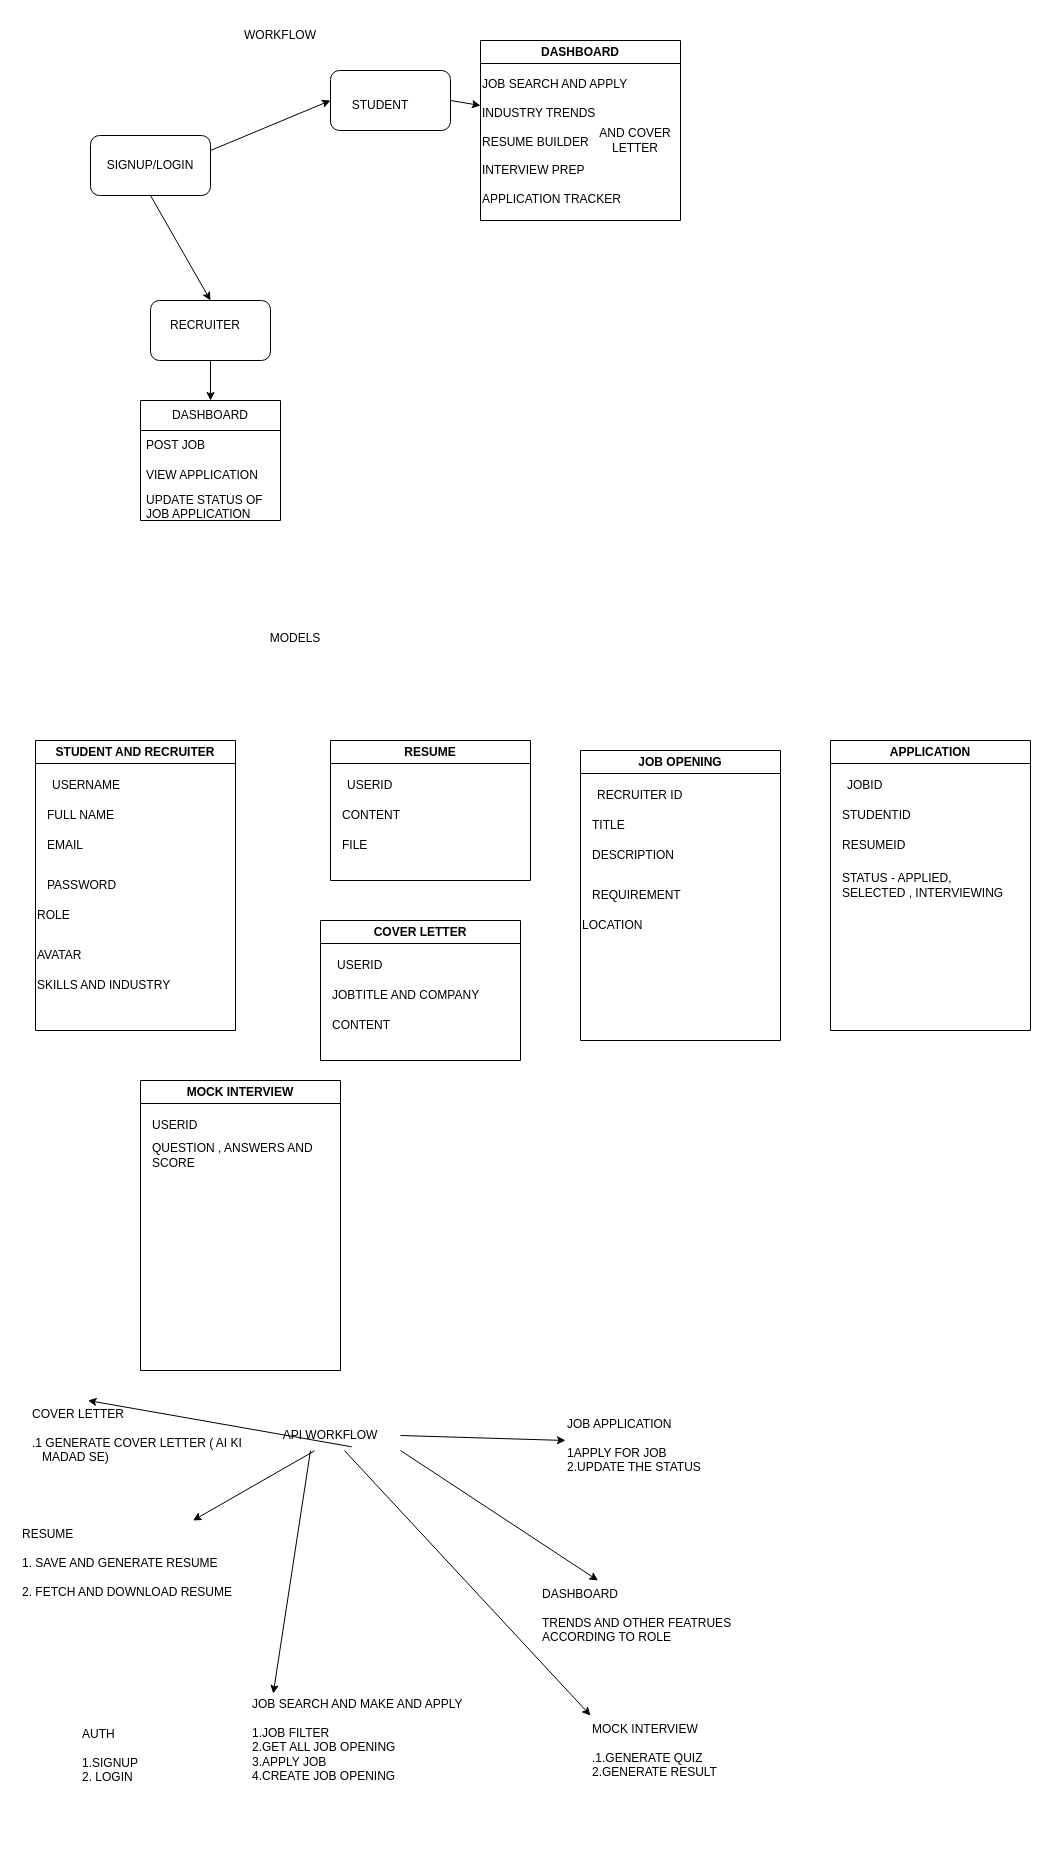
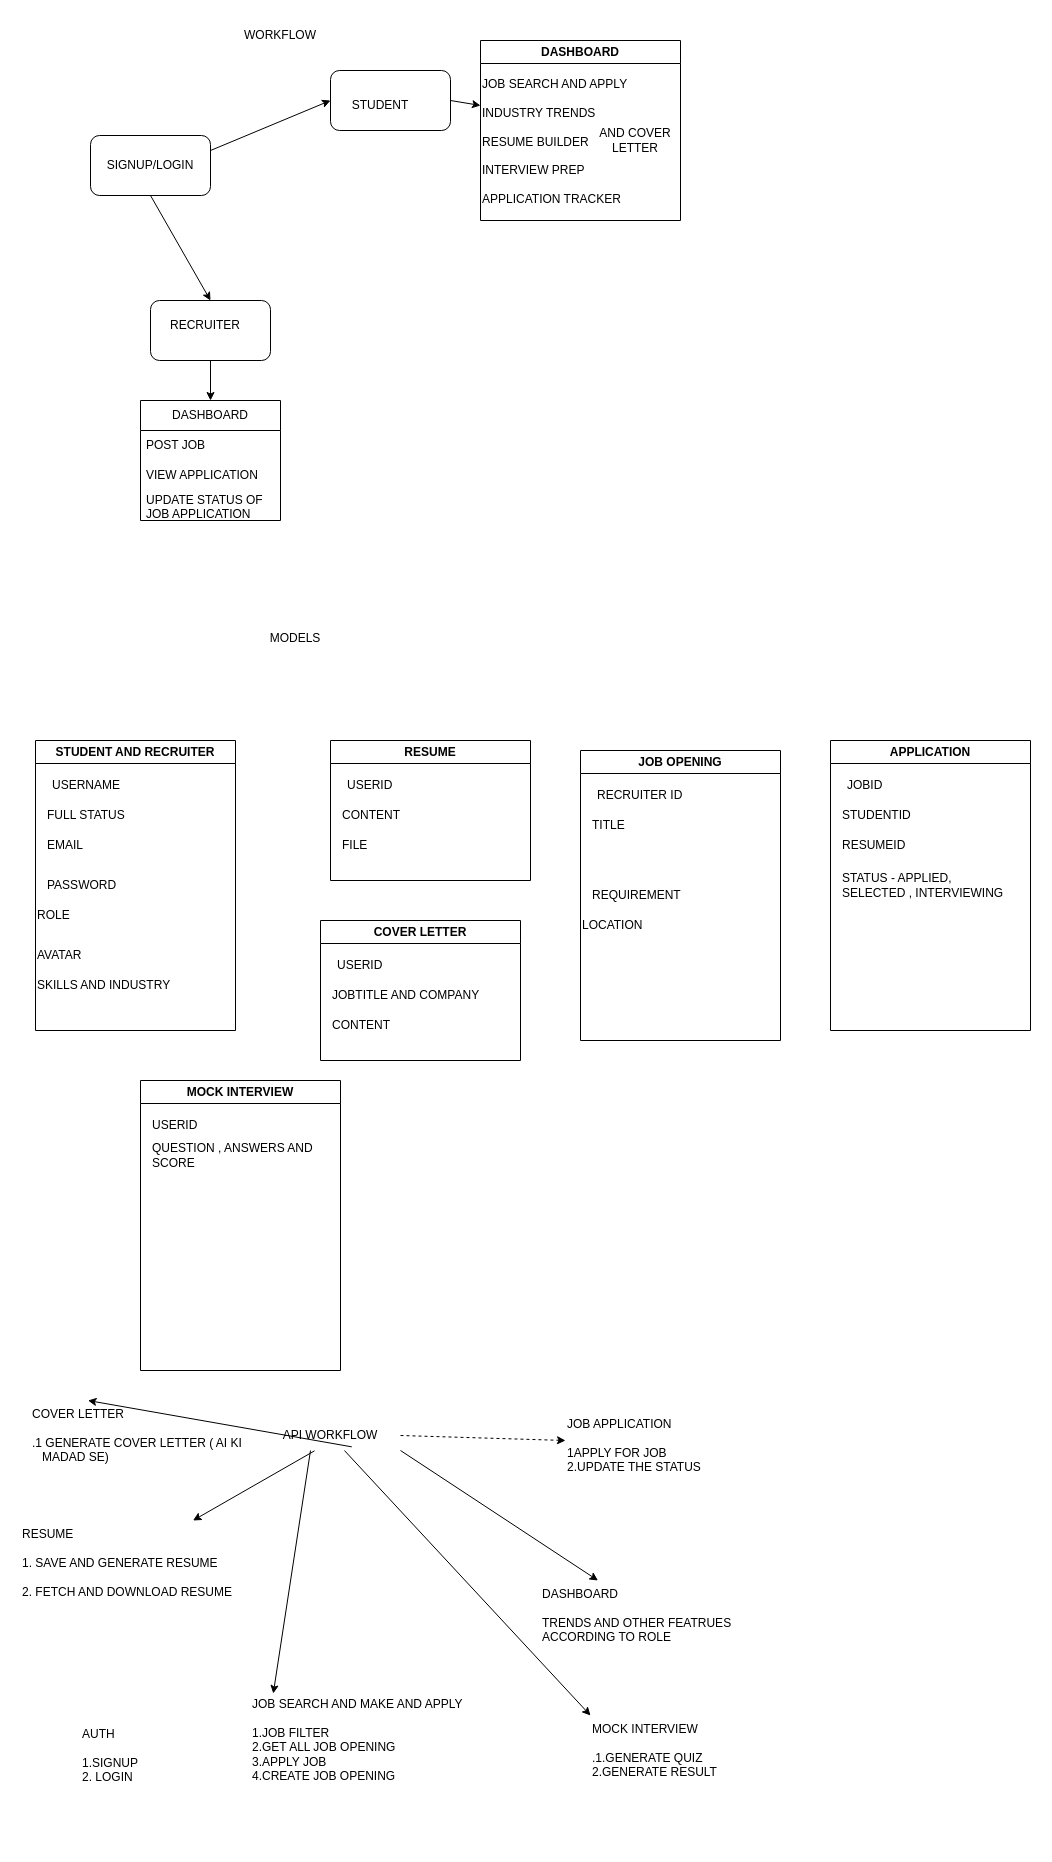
(76, 816) -> (83, 816)
(673, 856) -> none
(479, 1438) -> (479, 1438)
